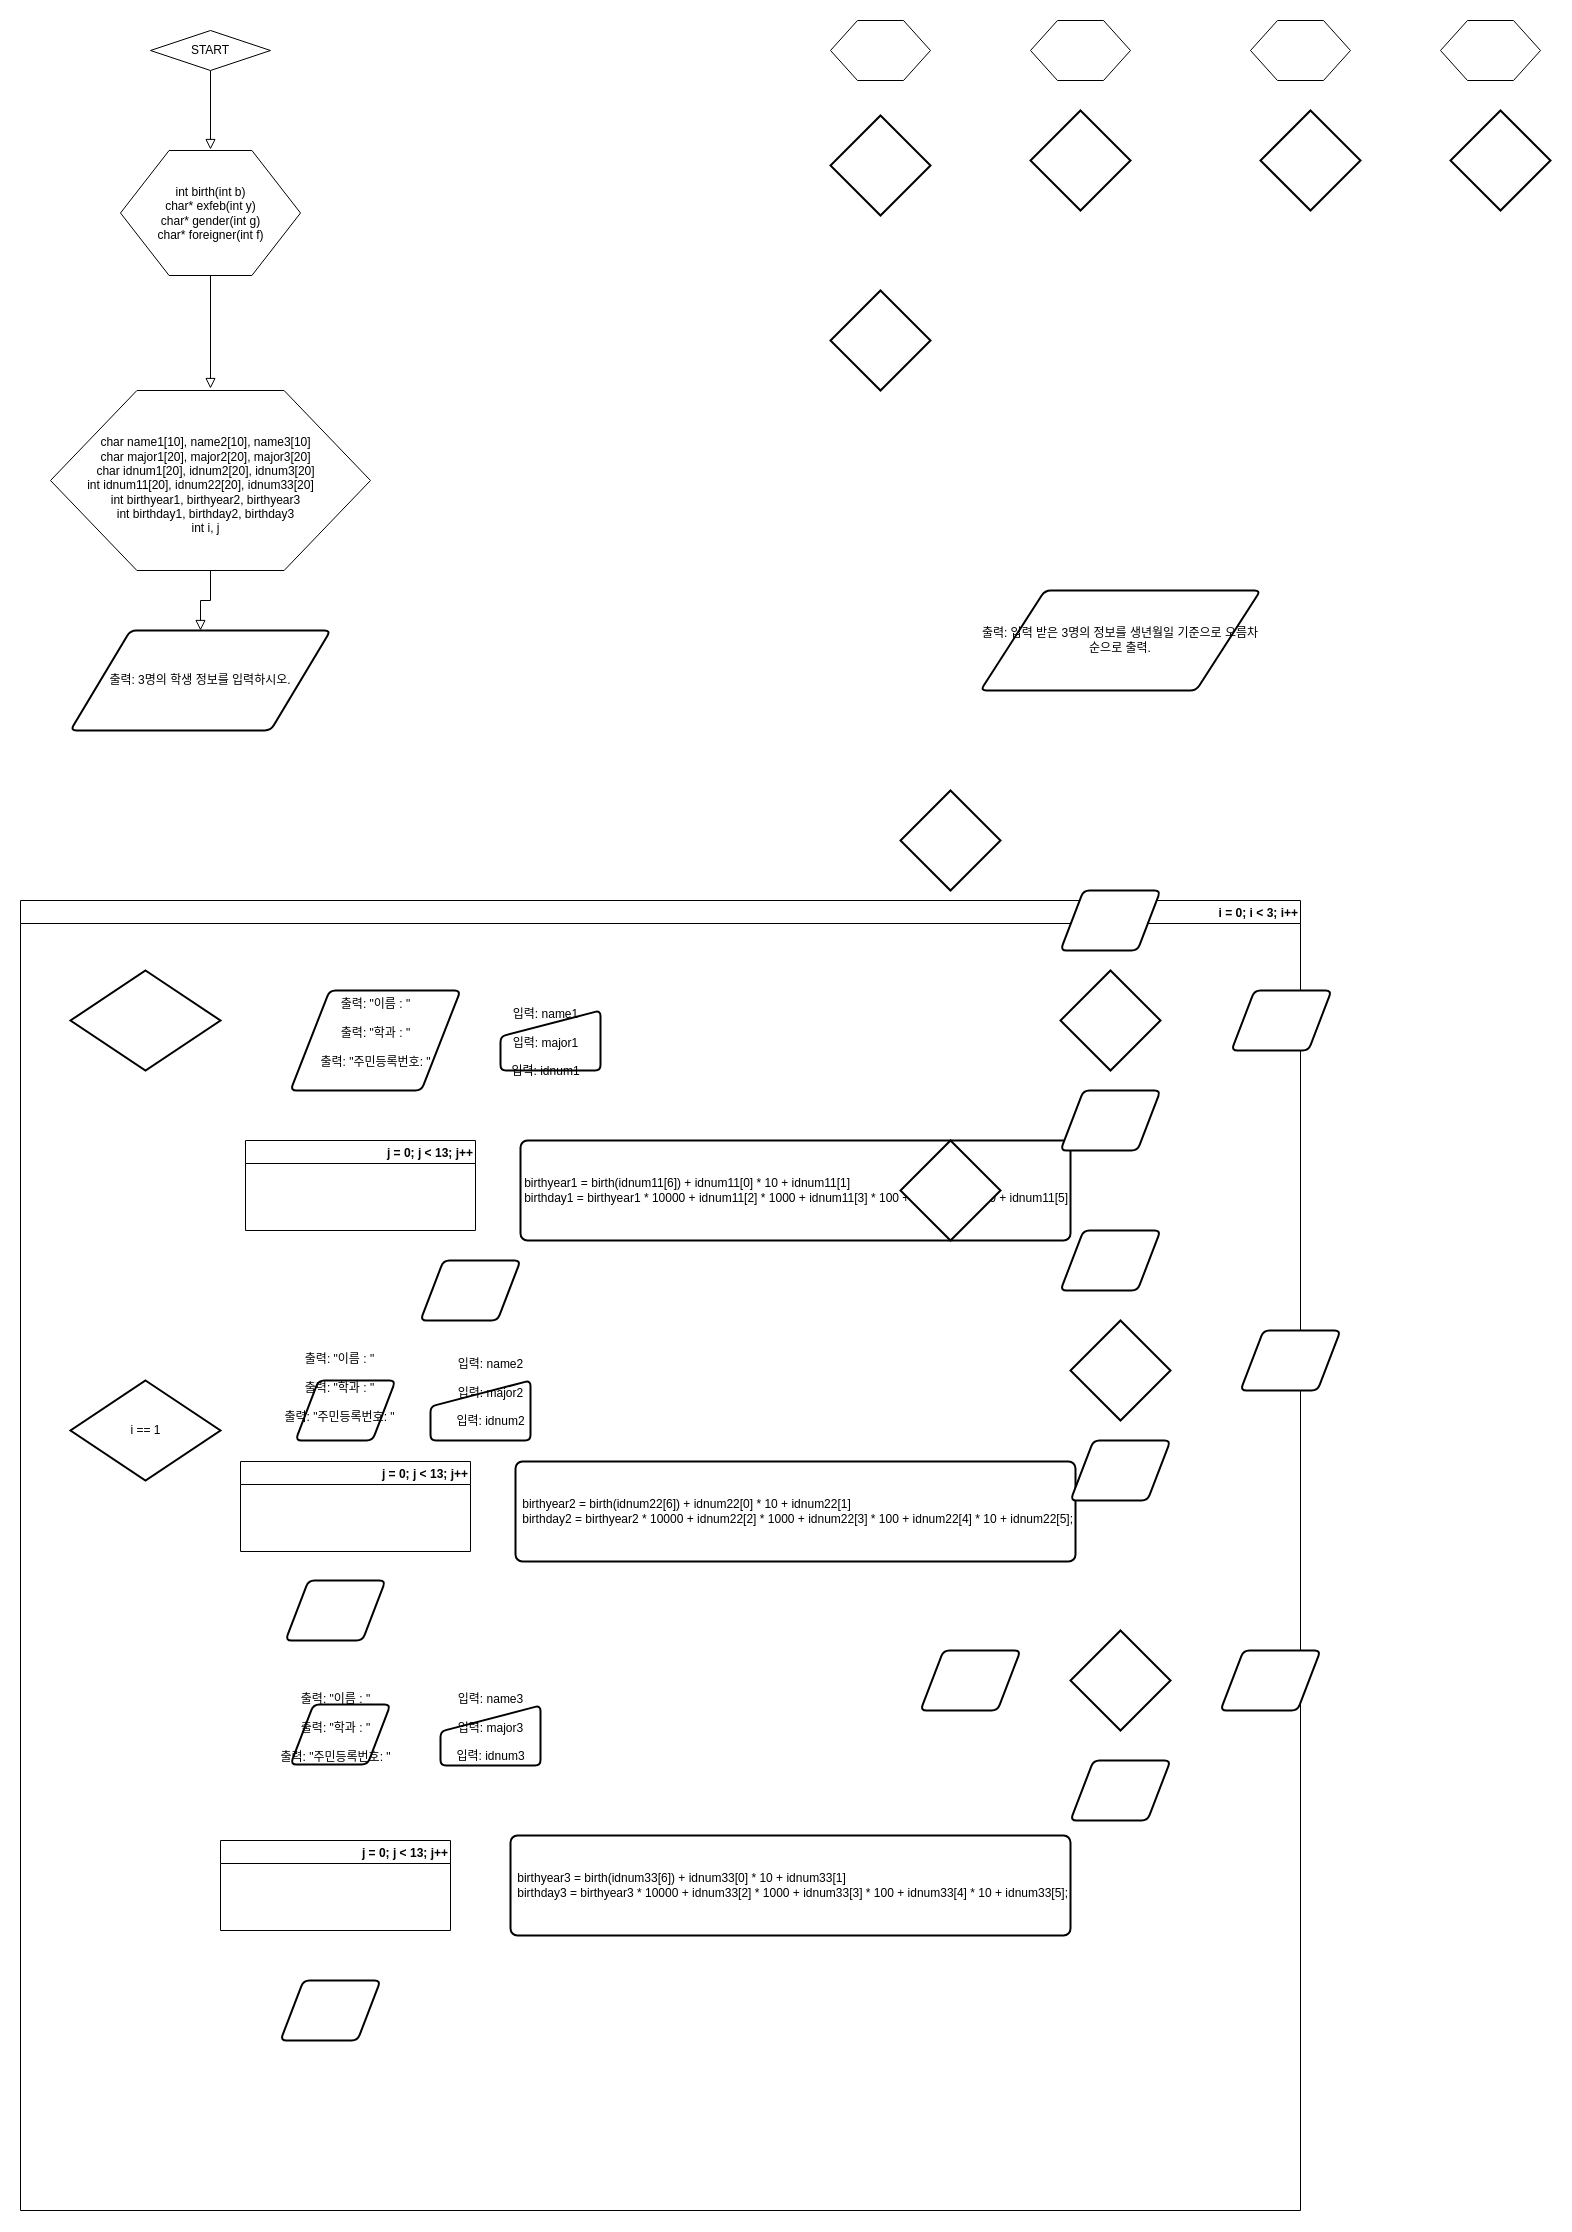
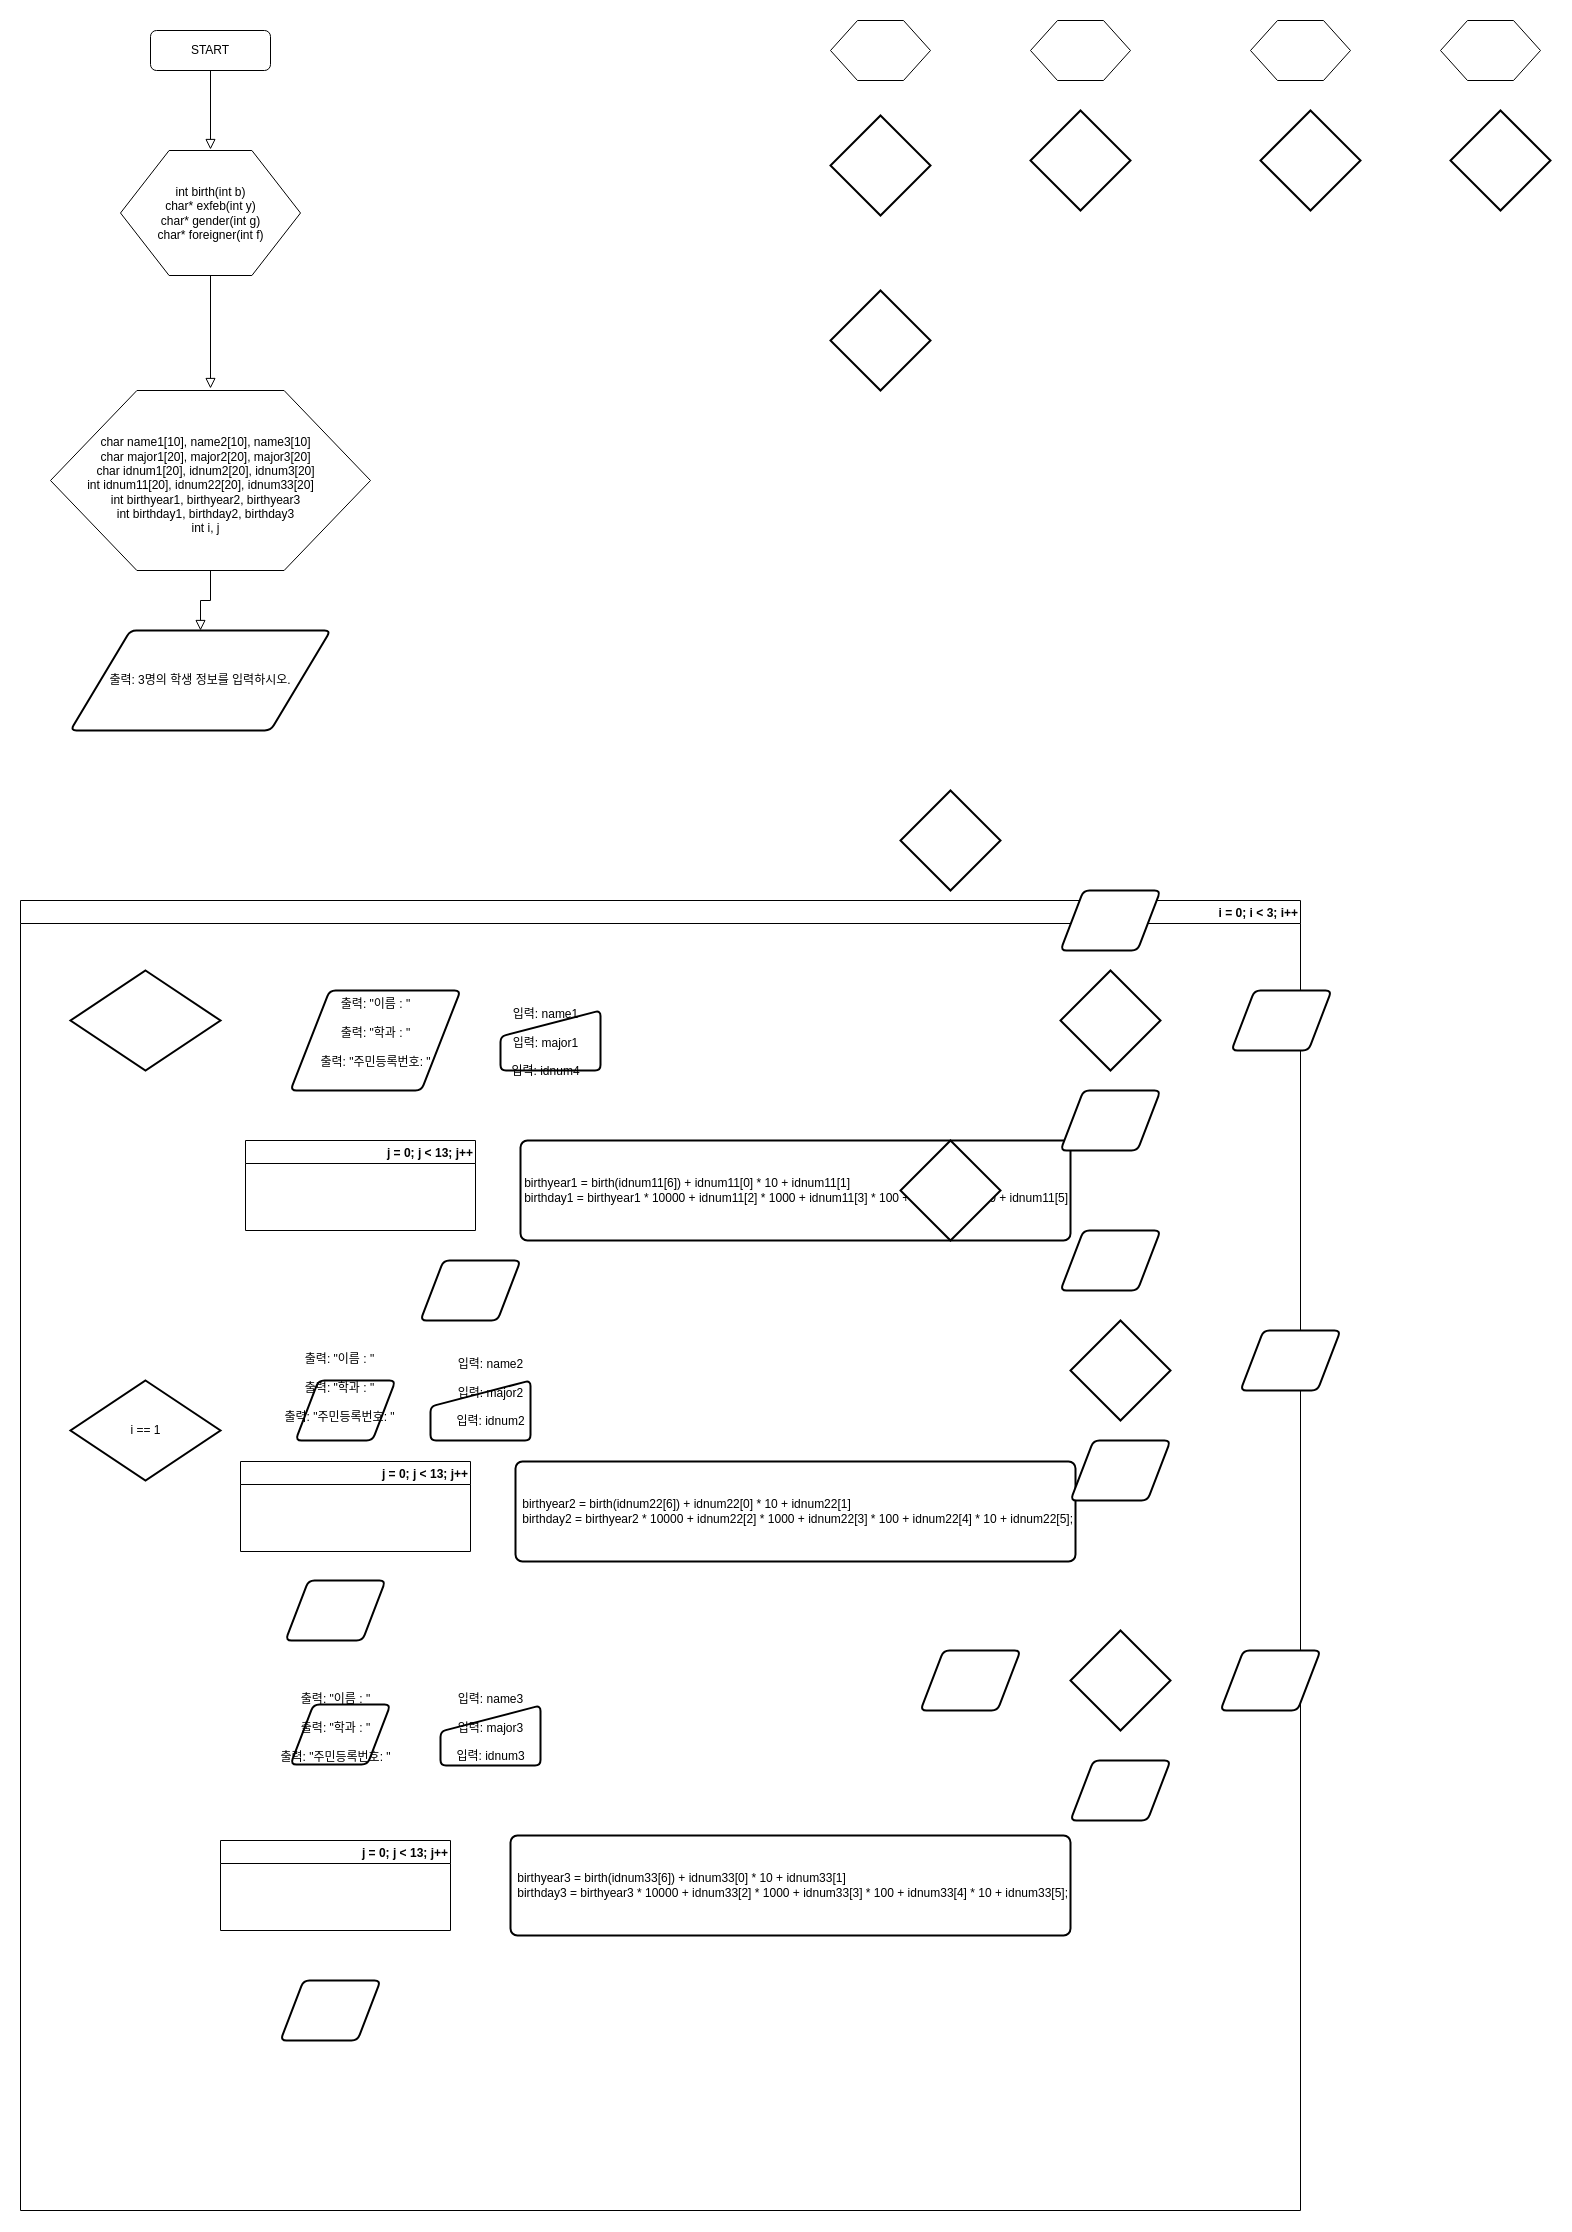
(211, 51) -> (211, 51)
(1121, 641) -> none
(546, 1036) -> (546, 1036)
